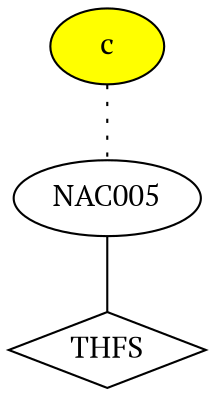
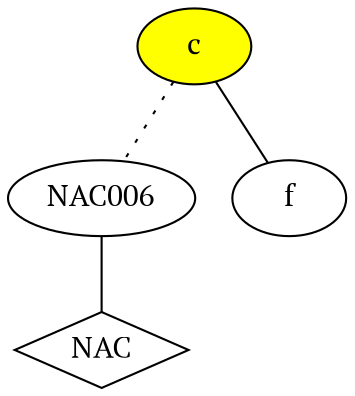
(107, 198) -> (102, 198)
none -> (289, 198)
(107, 350) -> (102, 350)
